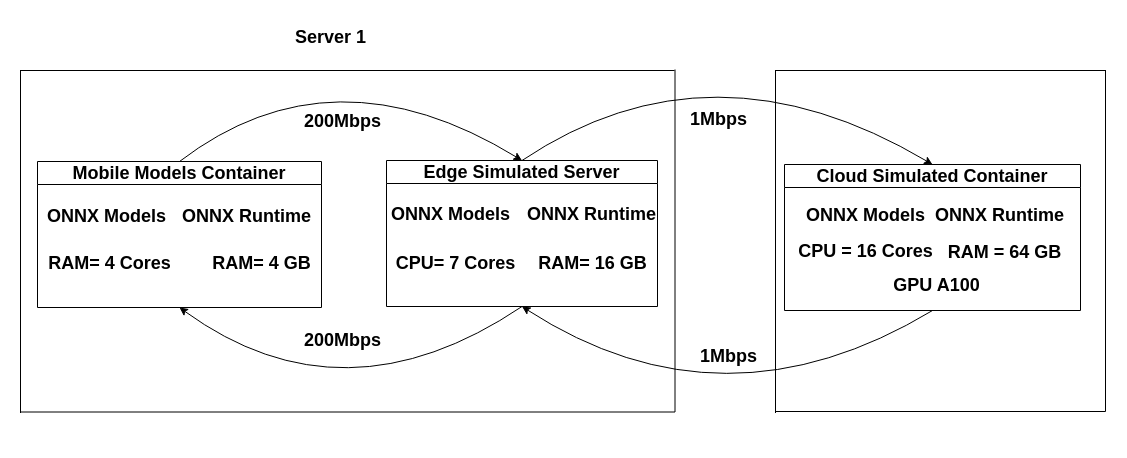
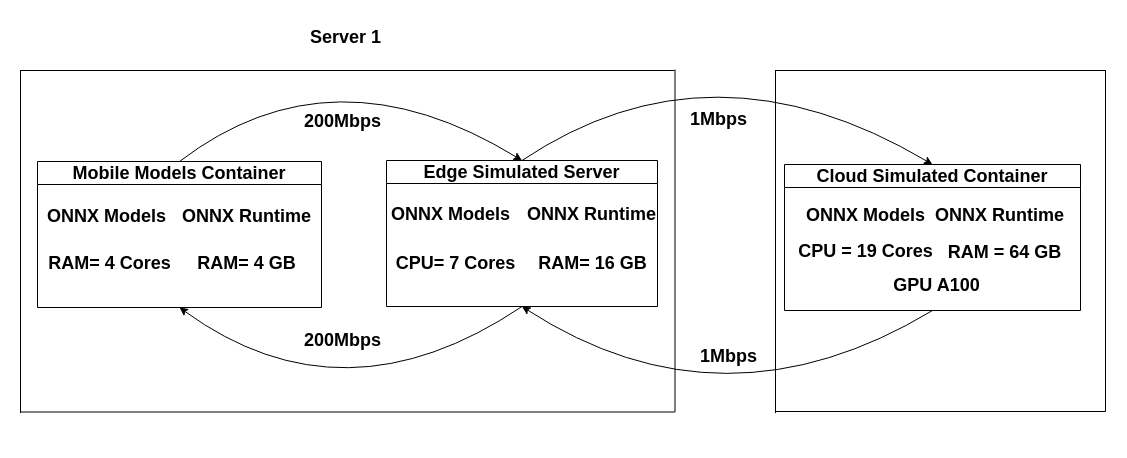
(330, 38) -> (345, 38)
(866, 252) -> (866, 252)
(261, 264) -> (246, 264)
